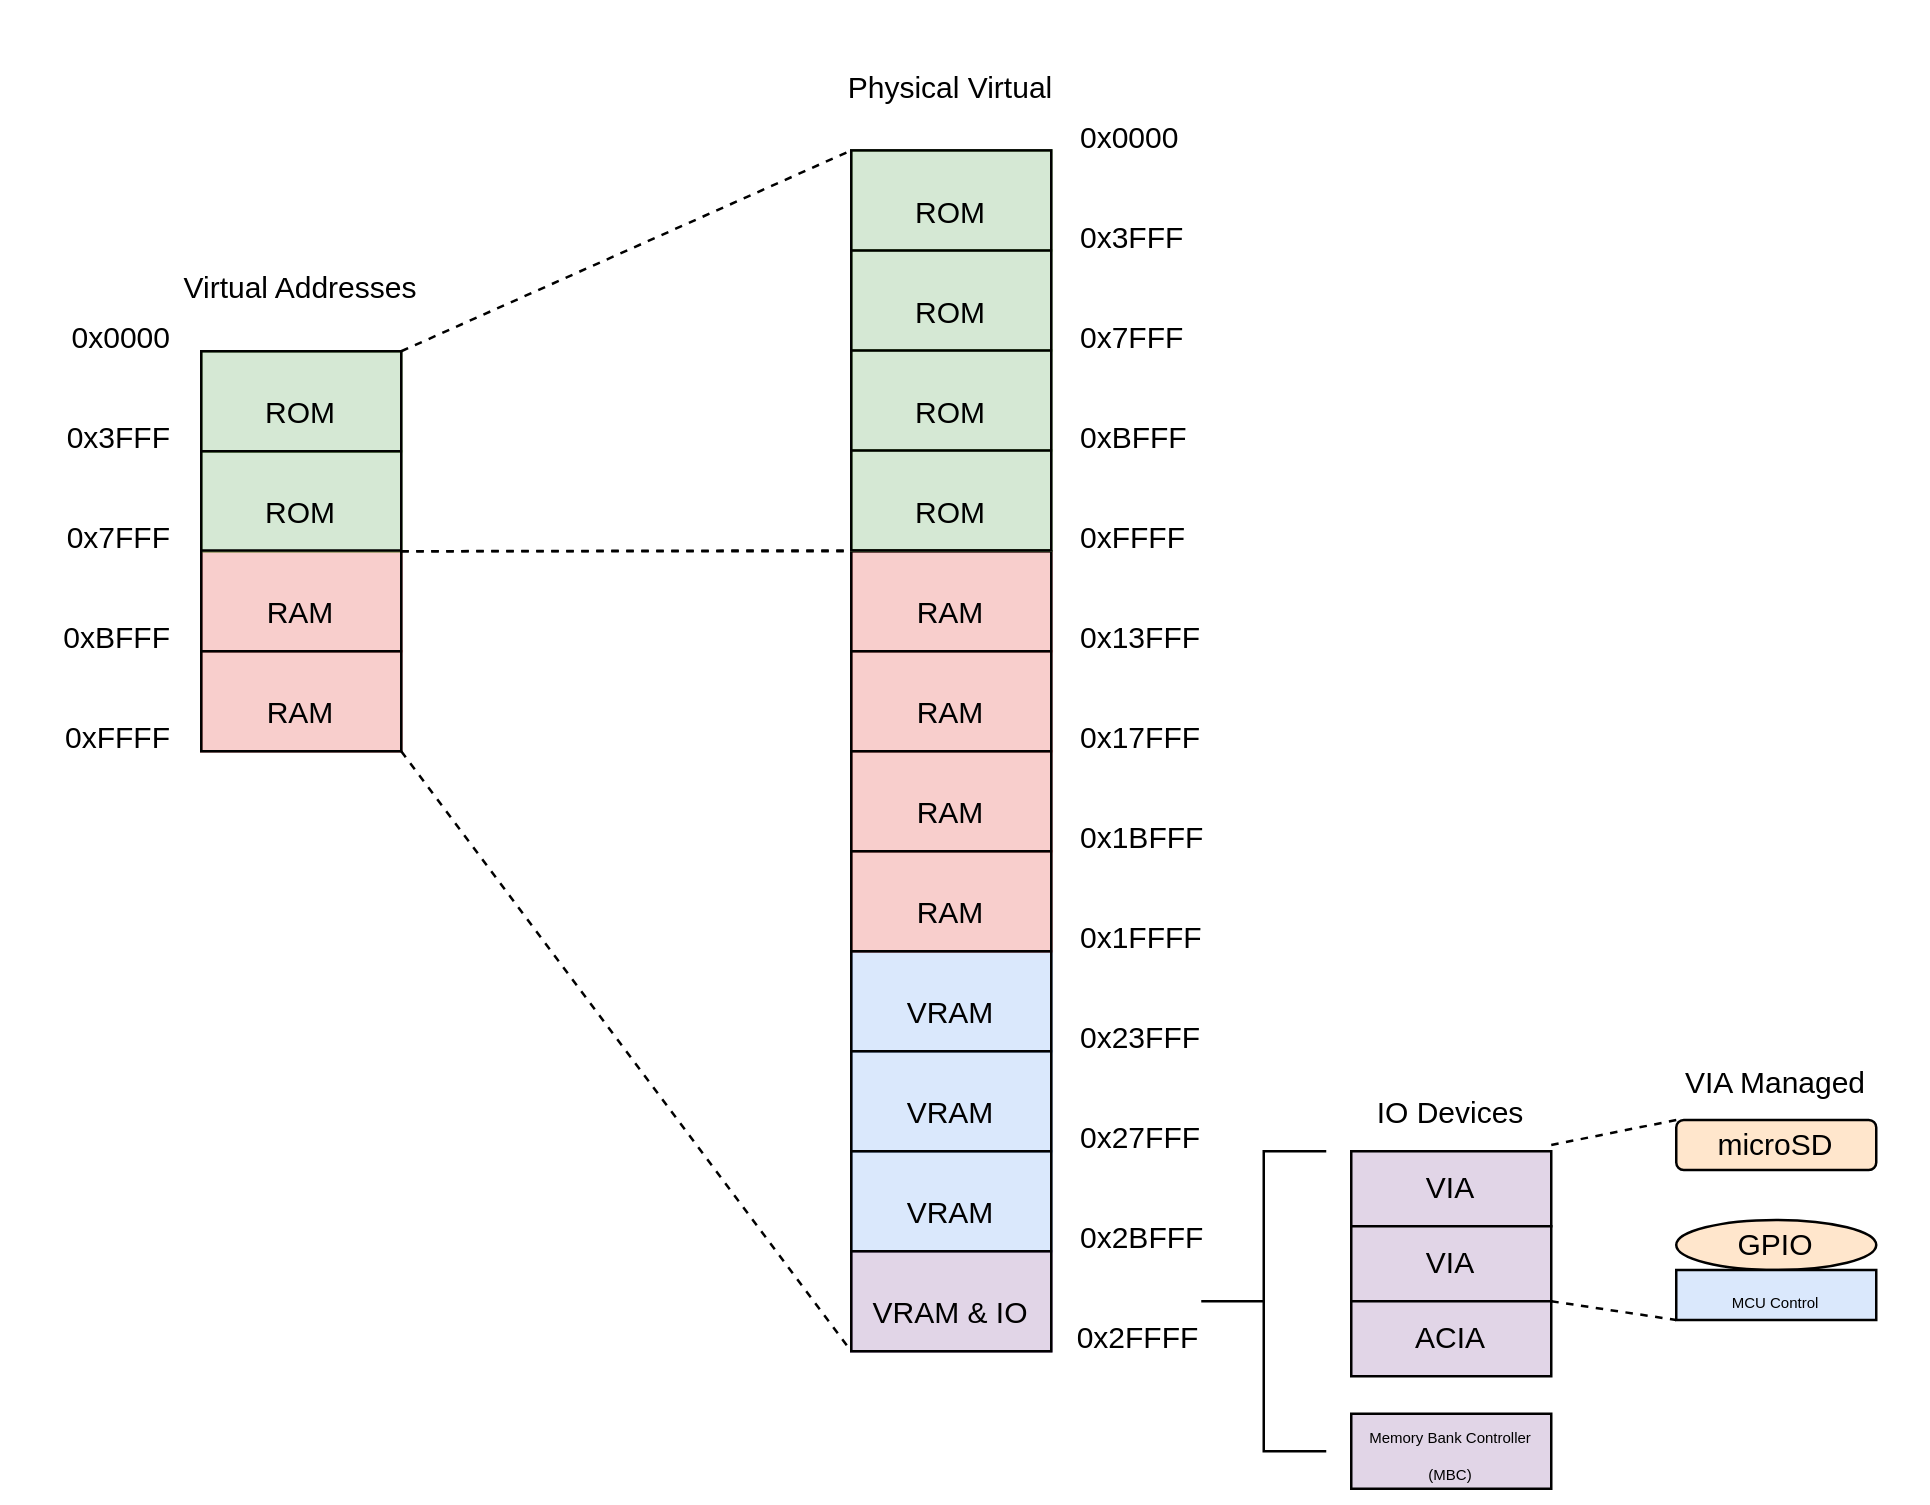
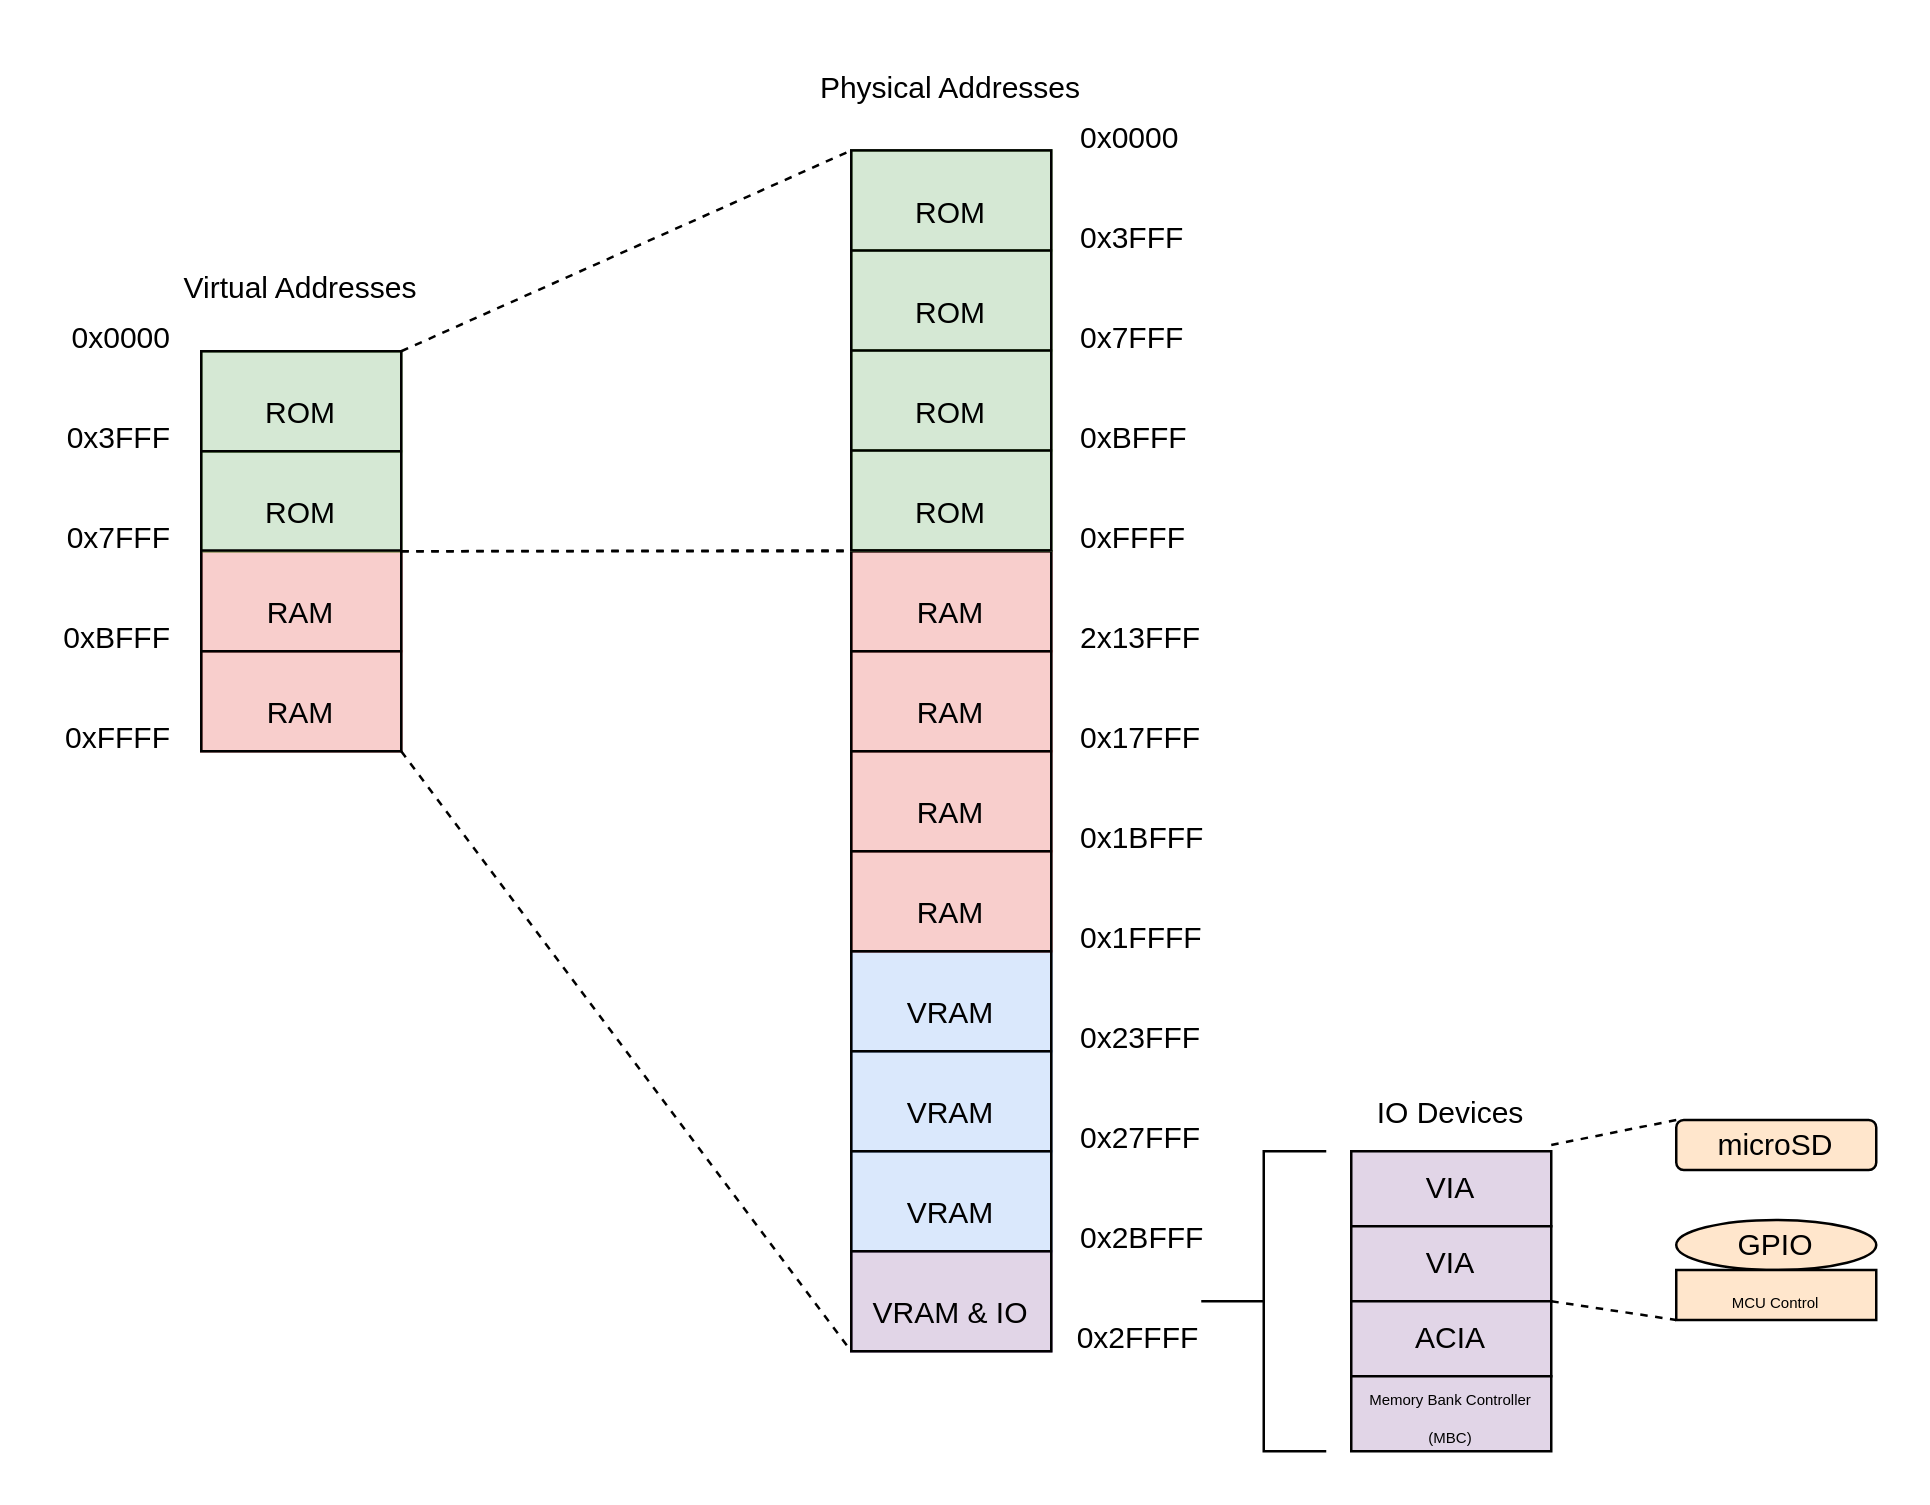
(951, 89) -> (951, 89)
(1140, 639) -> (1140, 639)
(1776, 1083) -> none
(1776, 1295) -> (1776, 1295)
(1451, 1451) -> (1451, 1414)
